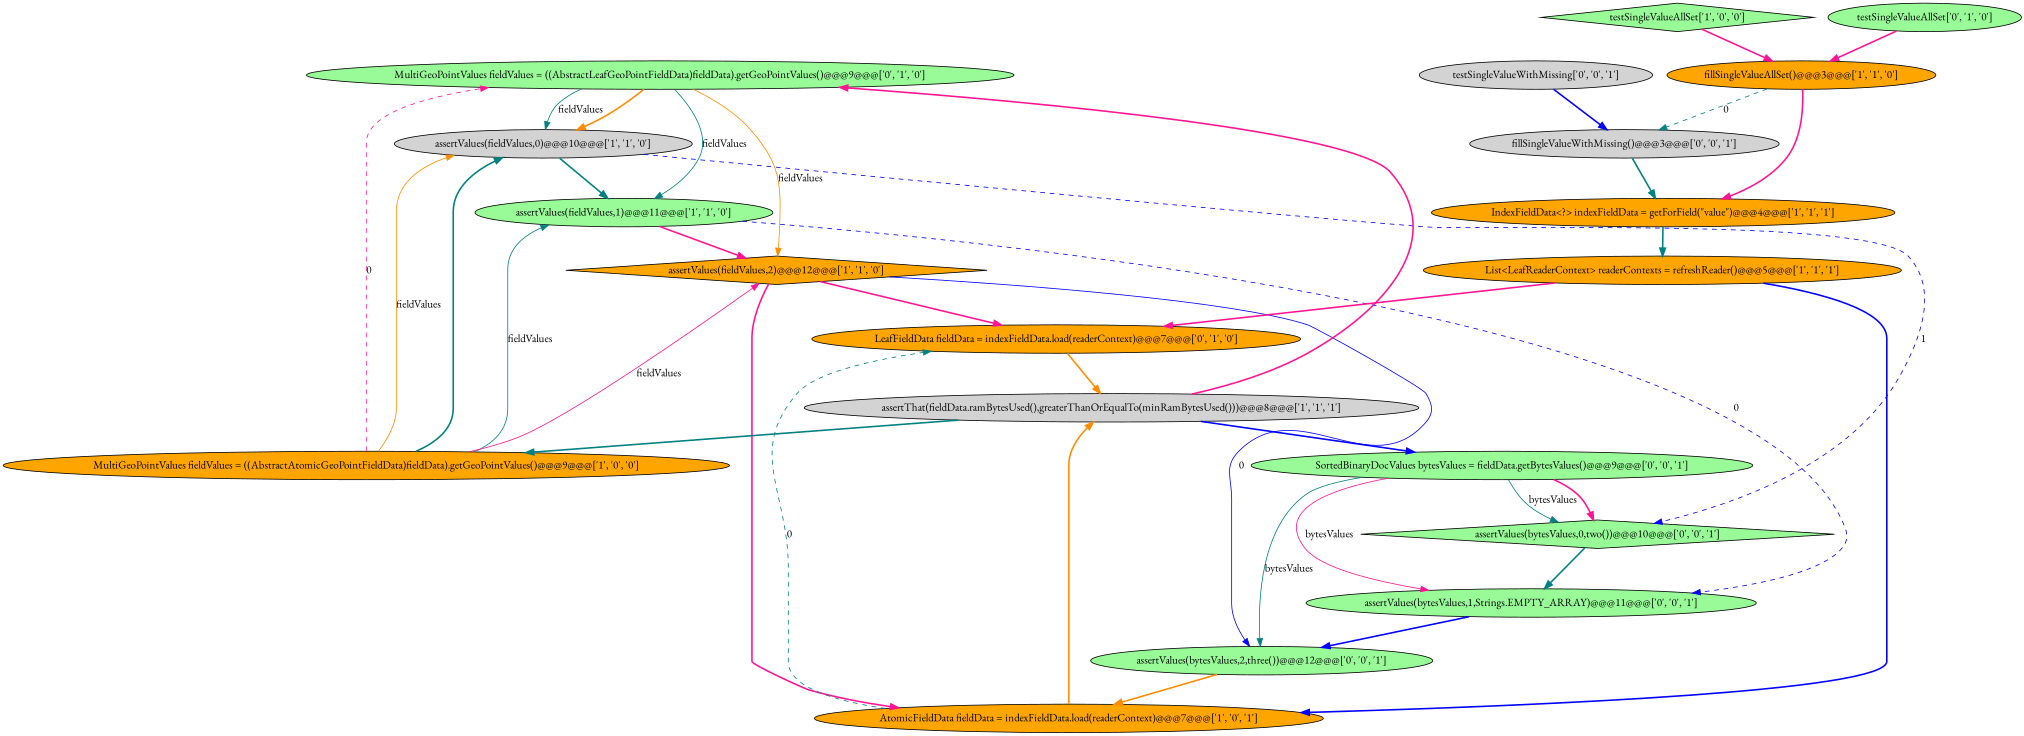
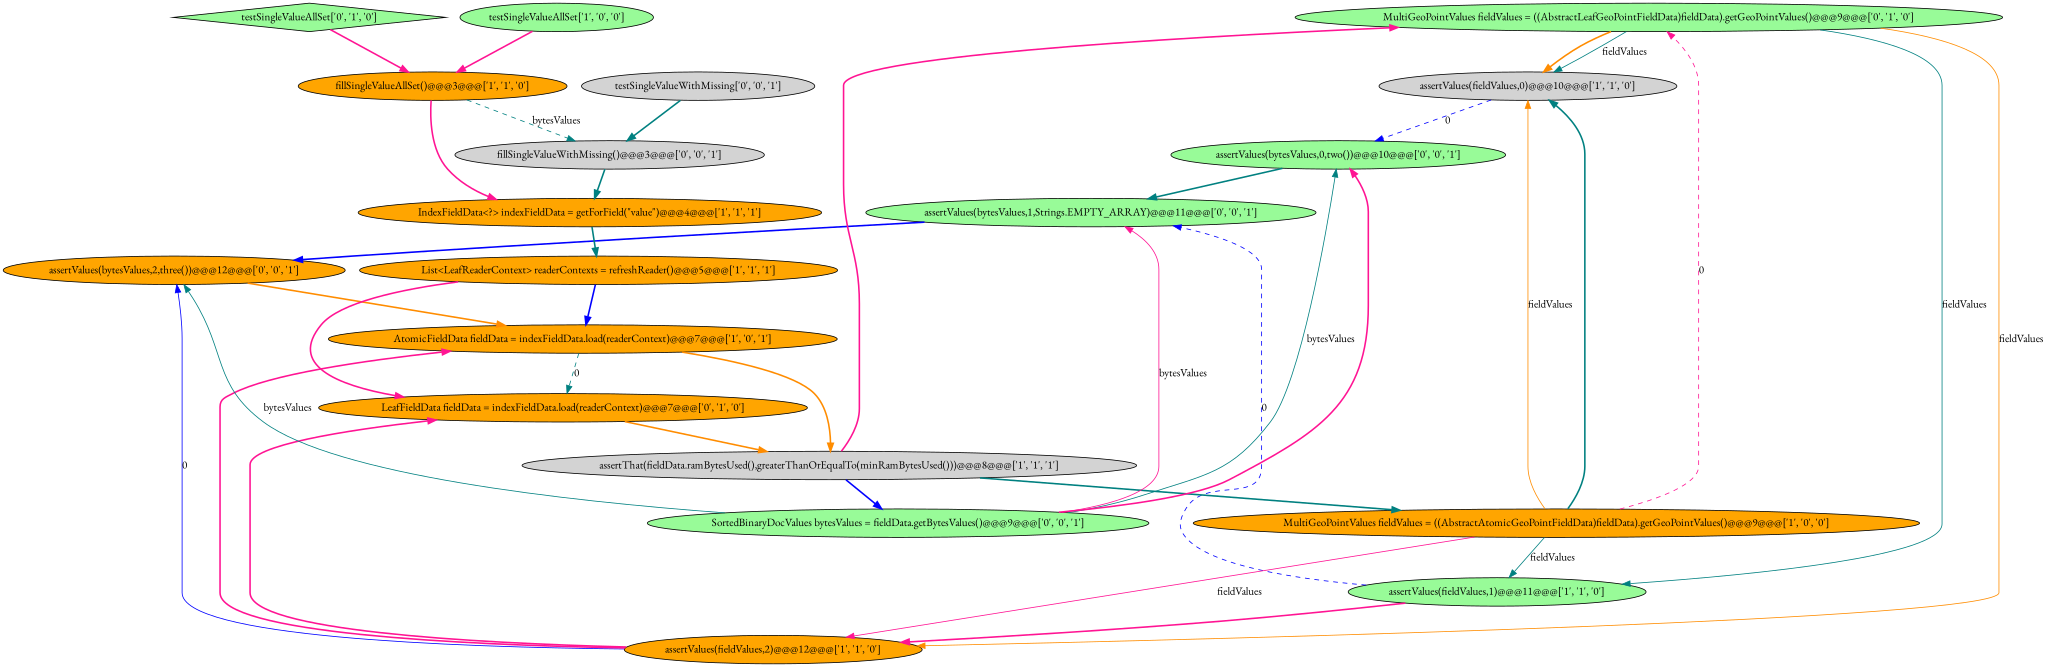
(1677, 17) -> (557, 17)
(1925, 17) -> (309, 17)
(1577, 107) -> (657, 118)
(1726, 109) -> (556, 121)
(581, 176) -> none
(776, 270) -> (773, 650)
(1924, 339) -> (1448, 121)
(1598, 534) -> (1338, 155)
(1262, 661) -> (174, 270)
